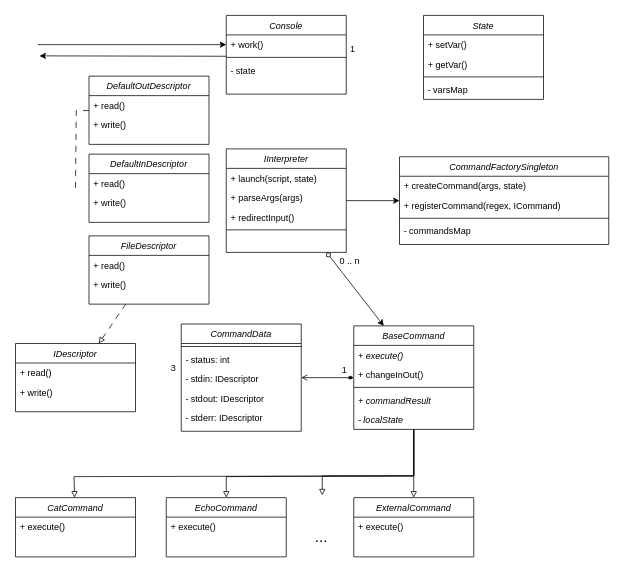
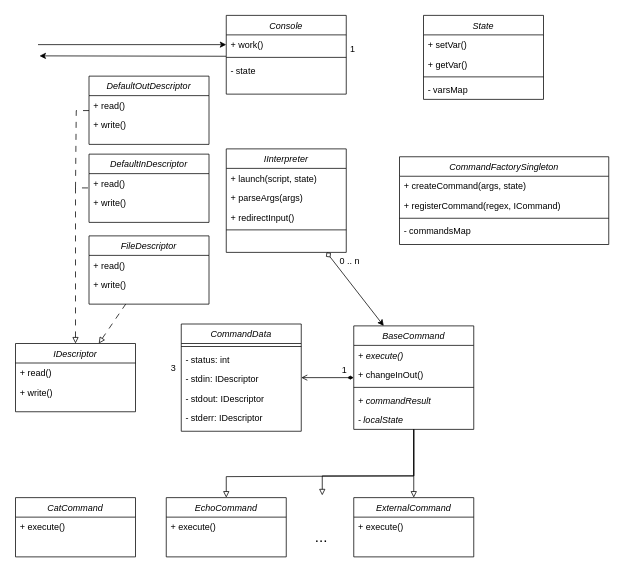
(371, 201) -> none
none -> (75, 258)
(142, 476) -> none
